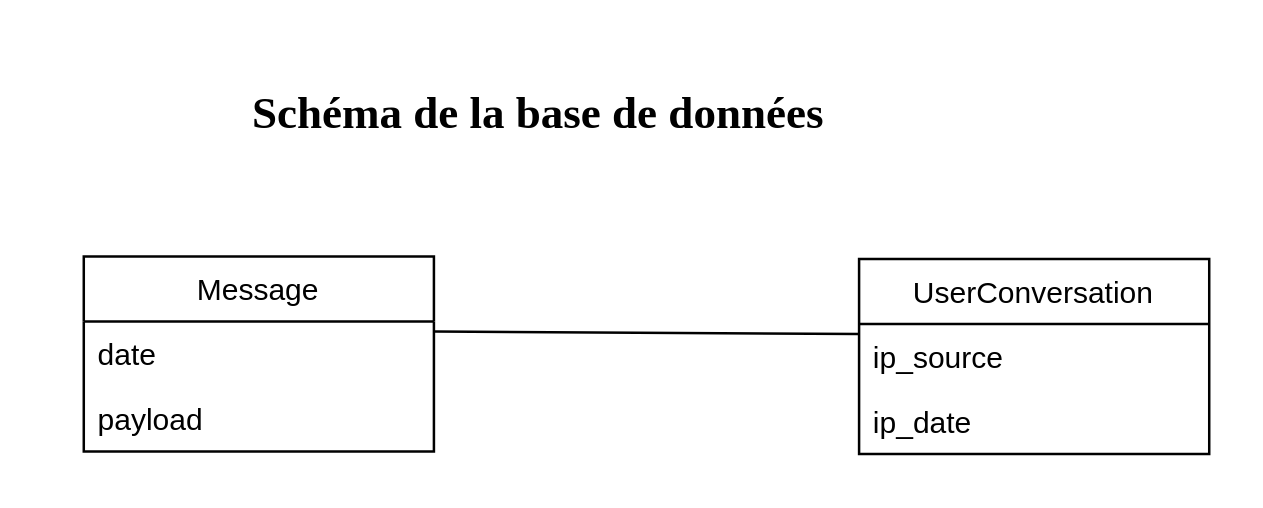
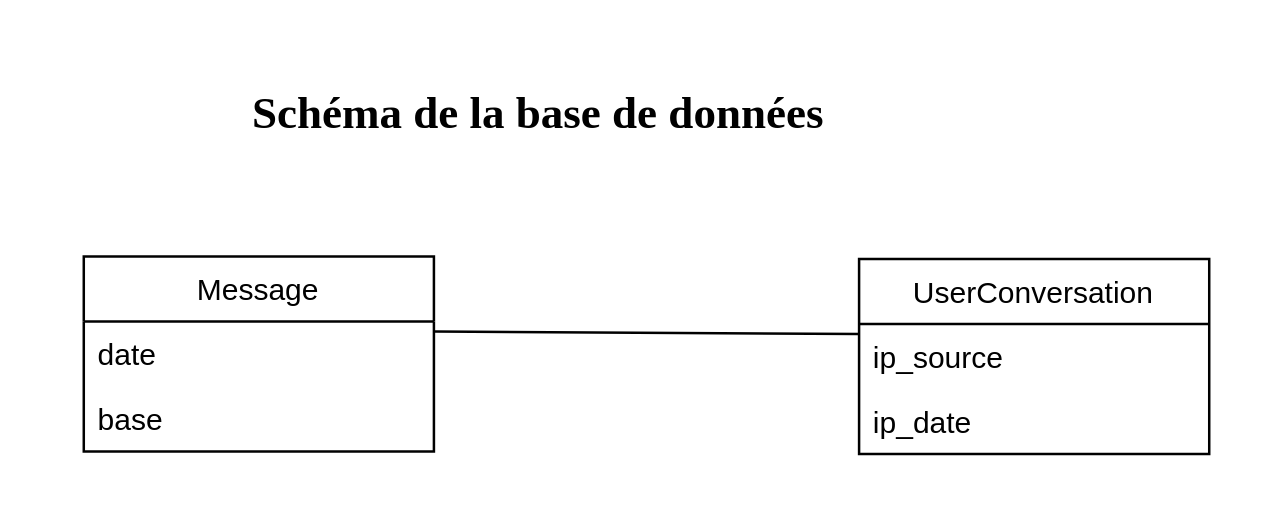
(152, 420) -> (131, 420)
